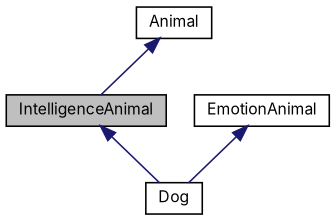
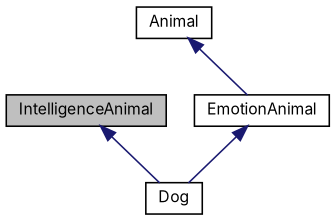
(125, 72) -> (224, 72)
